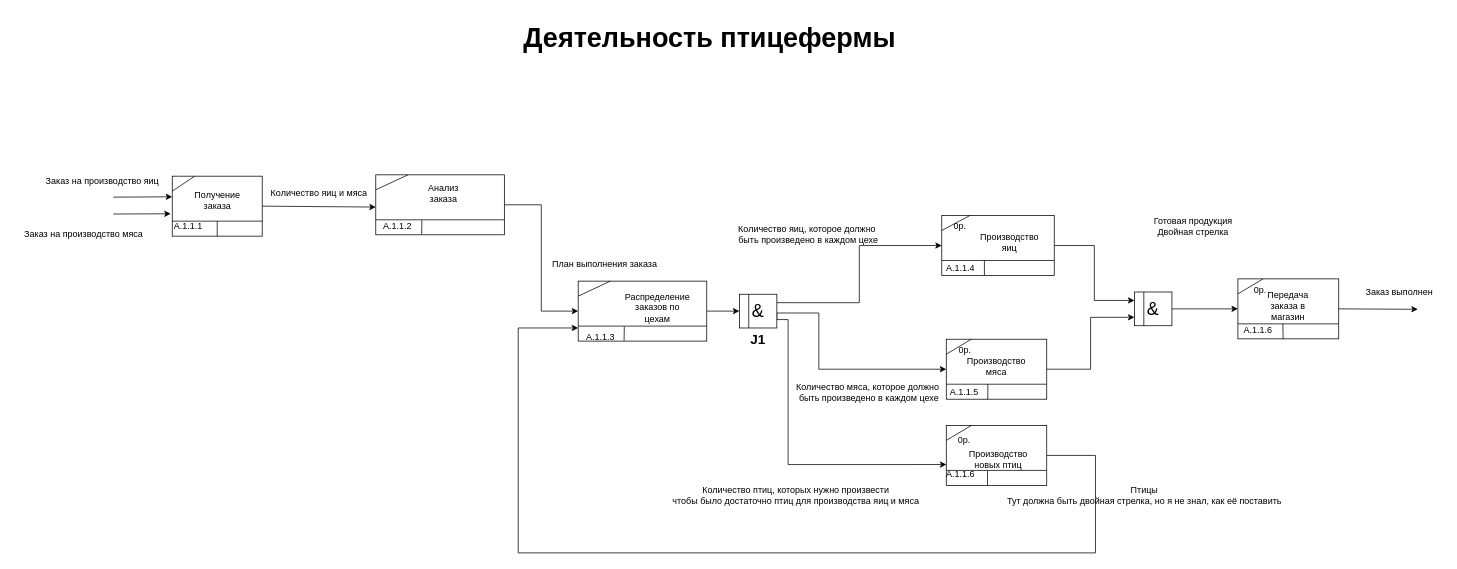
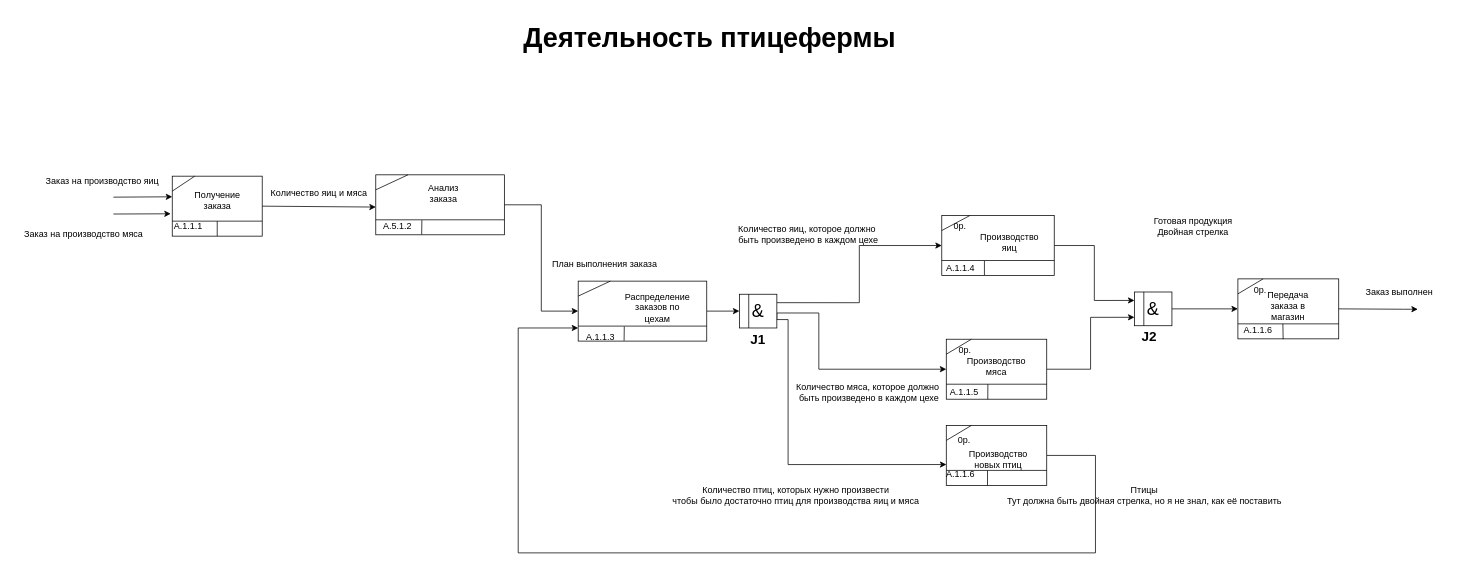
(397, 227) -> (397, 227)
none -> (1149, 337)
